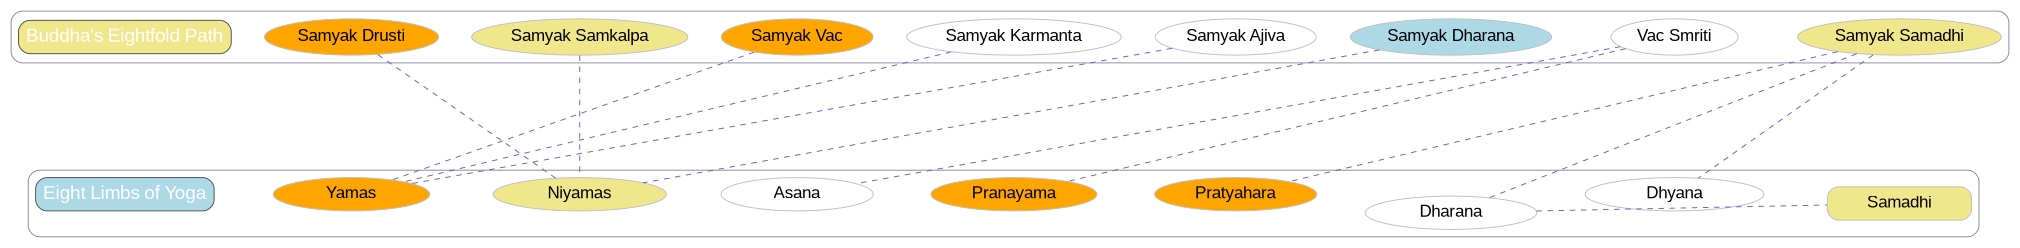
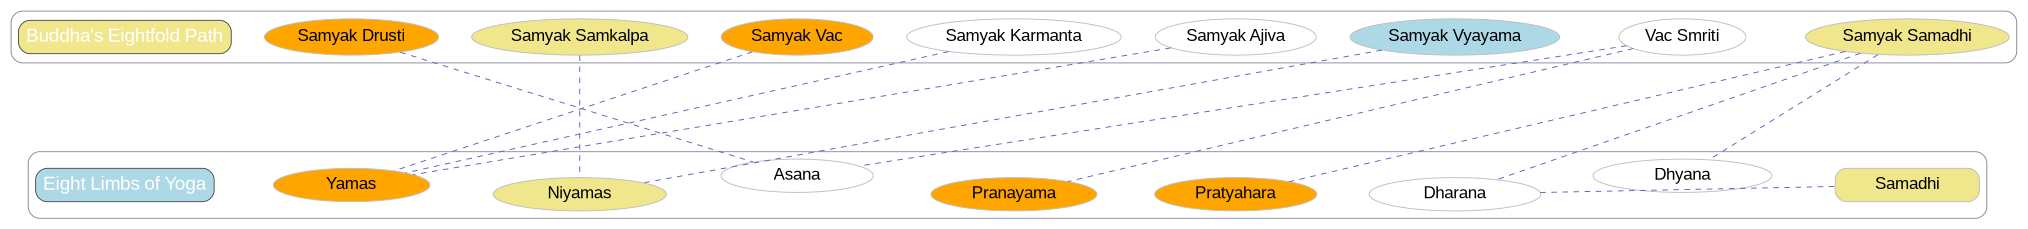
(1451, 37) -> (1455, 37)
(467, 116) -> (568, 104)
